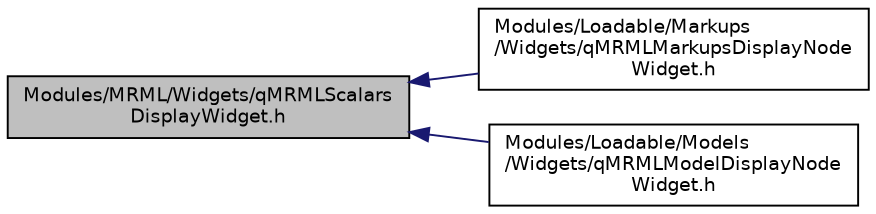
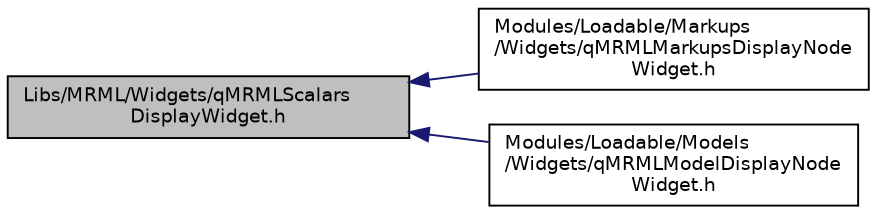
(208, 107) -> (208, 107)
